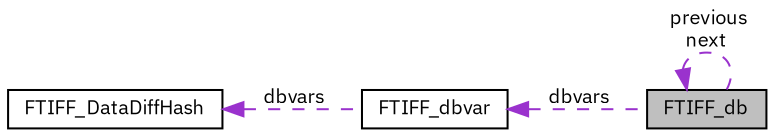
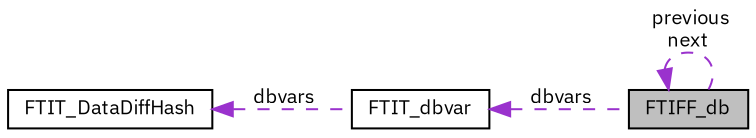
(115, 109) -> (110, 109)
(435, 109) -> (421, 109)
